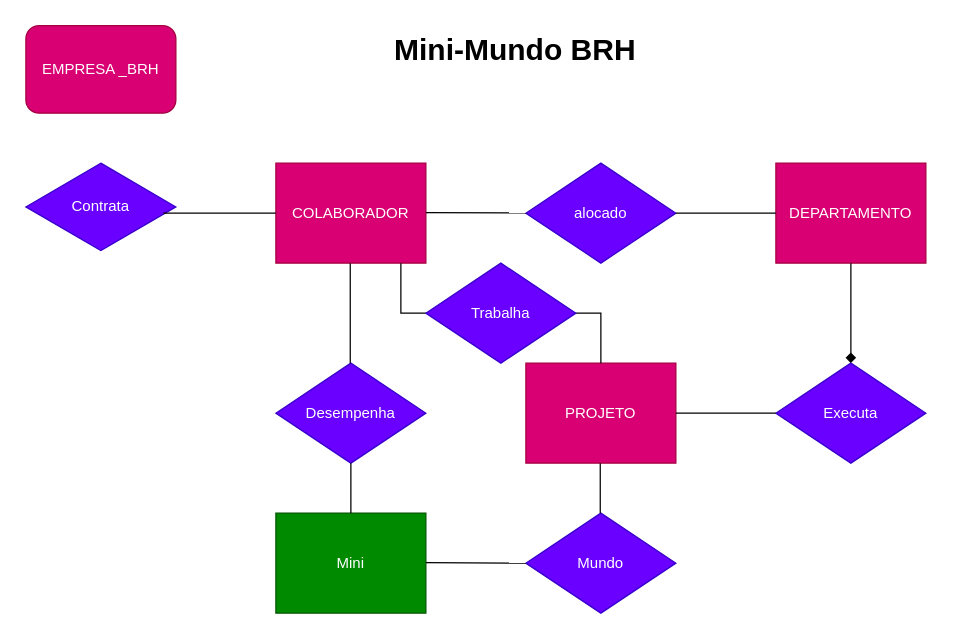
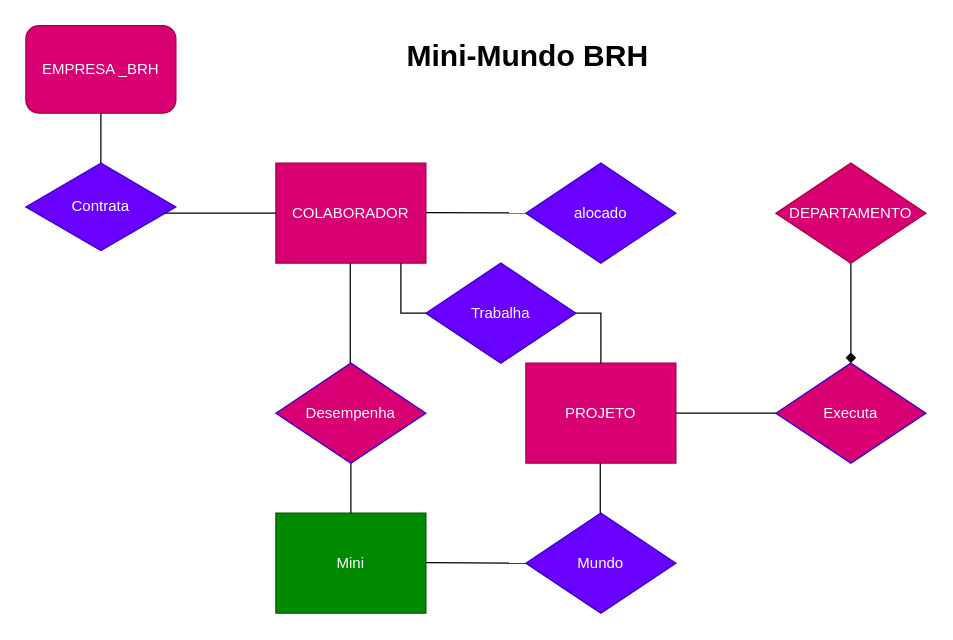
(519, 57) -> (532, 63)
none -> (101, 138)
(726, 213) -> none
(851, 213) -> (851, 213)
(351, 413) -> (351, 413)
(851, 413) -> (851, 413)
